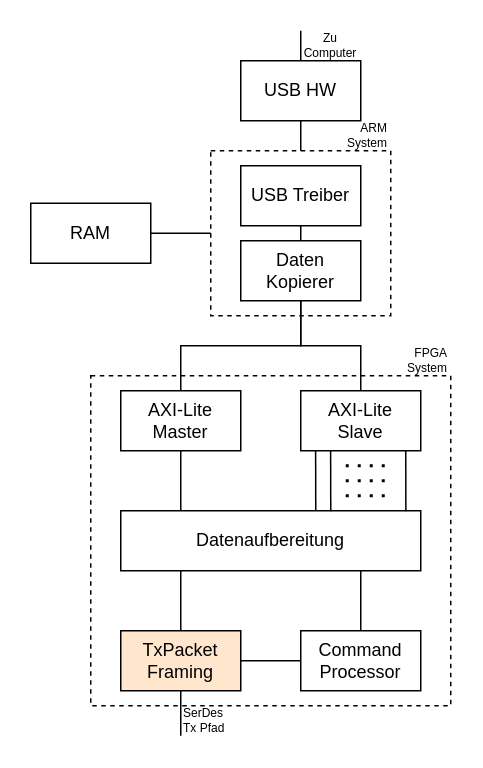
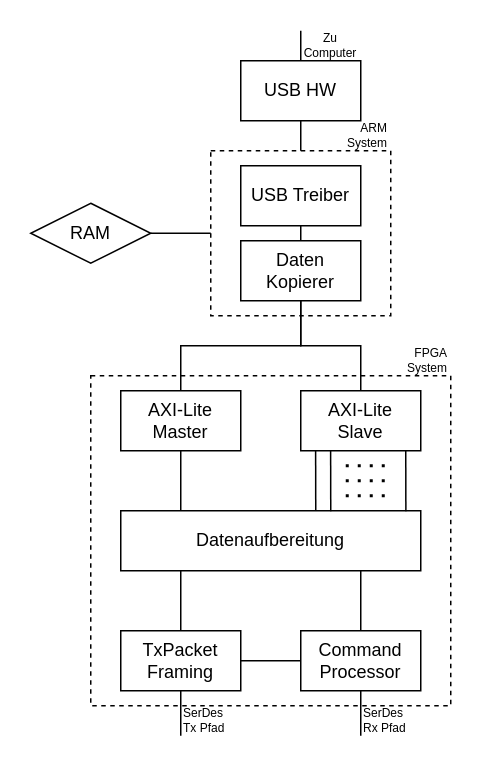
(91, 233) -> (91, 233)
(181, 661) -> (181, 661)
none -> (361, 713)
none -> (391, 721)
